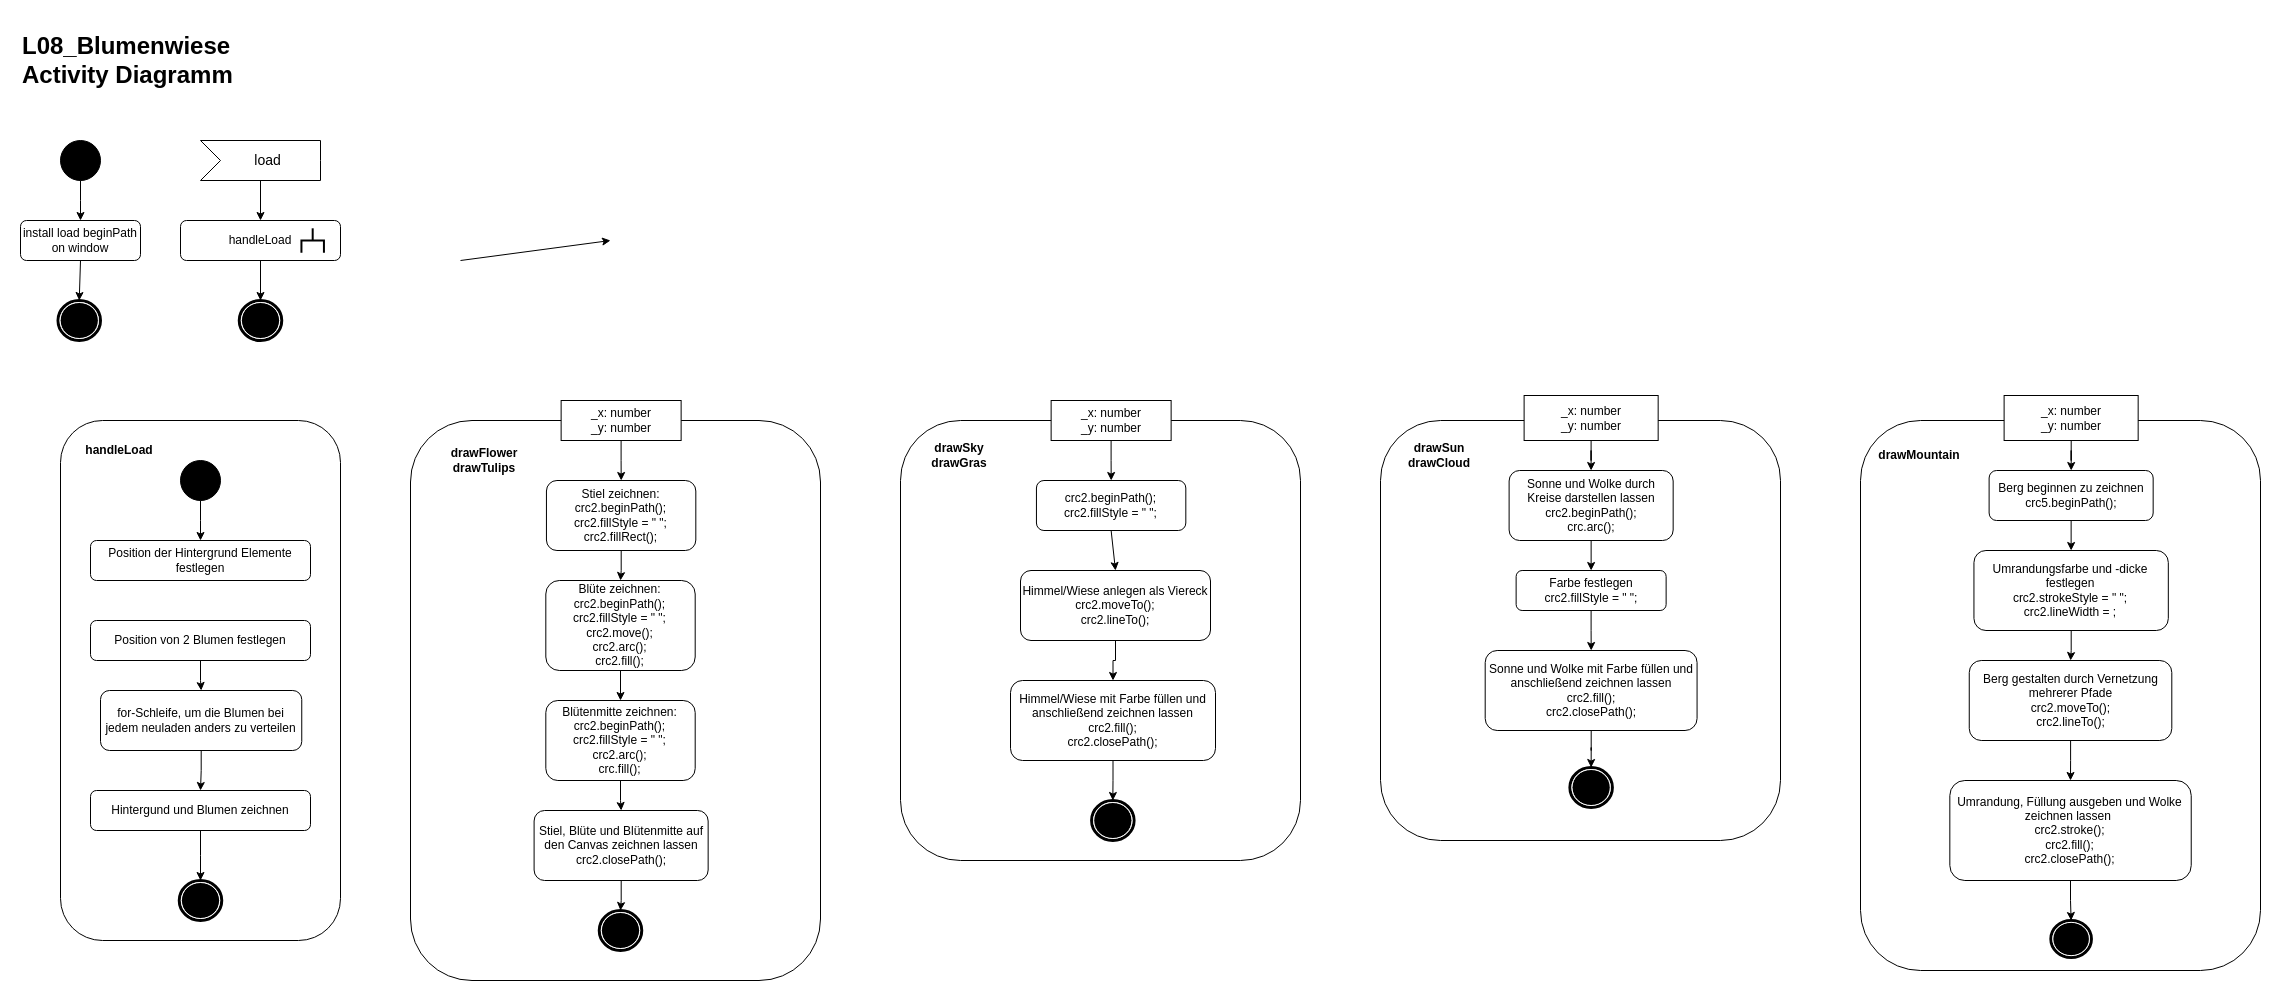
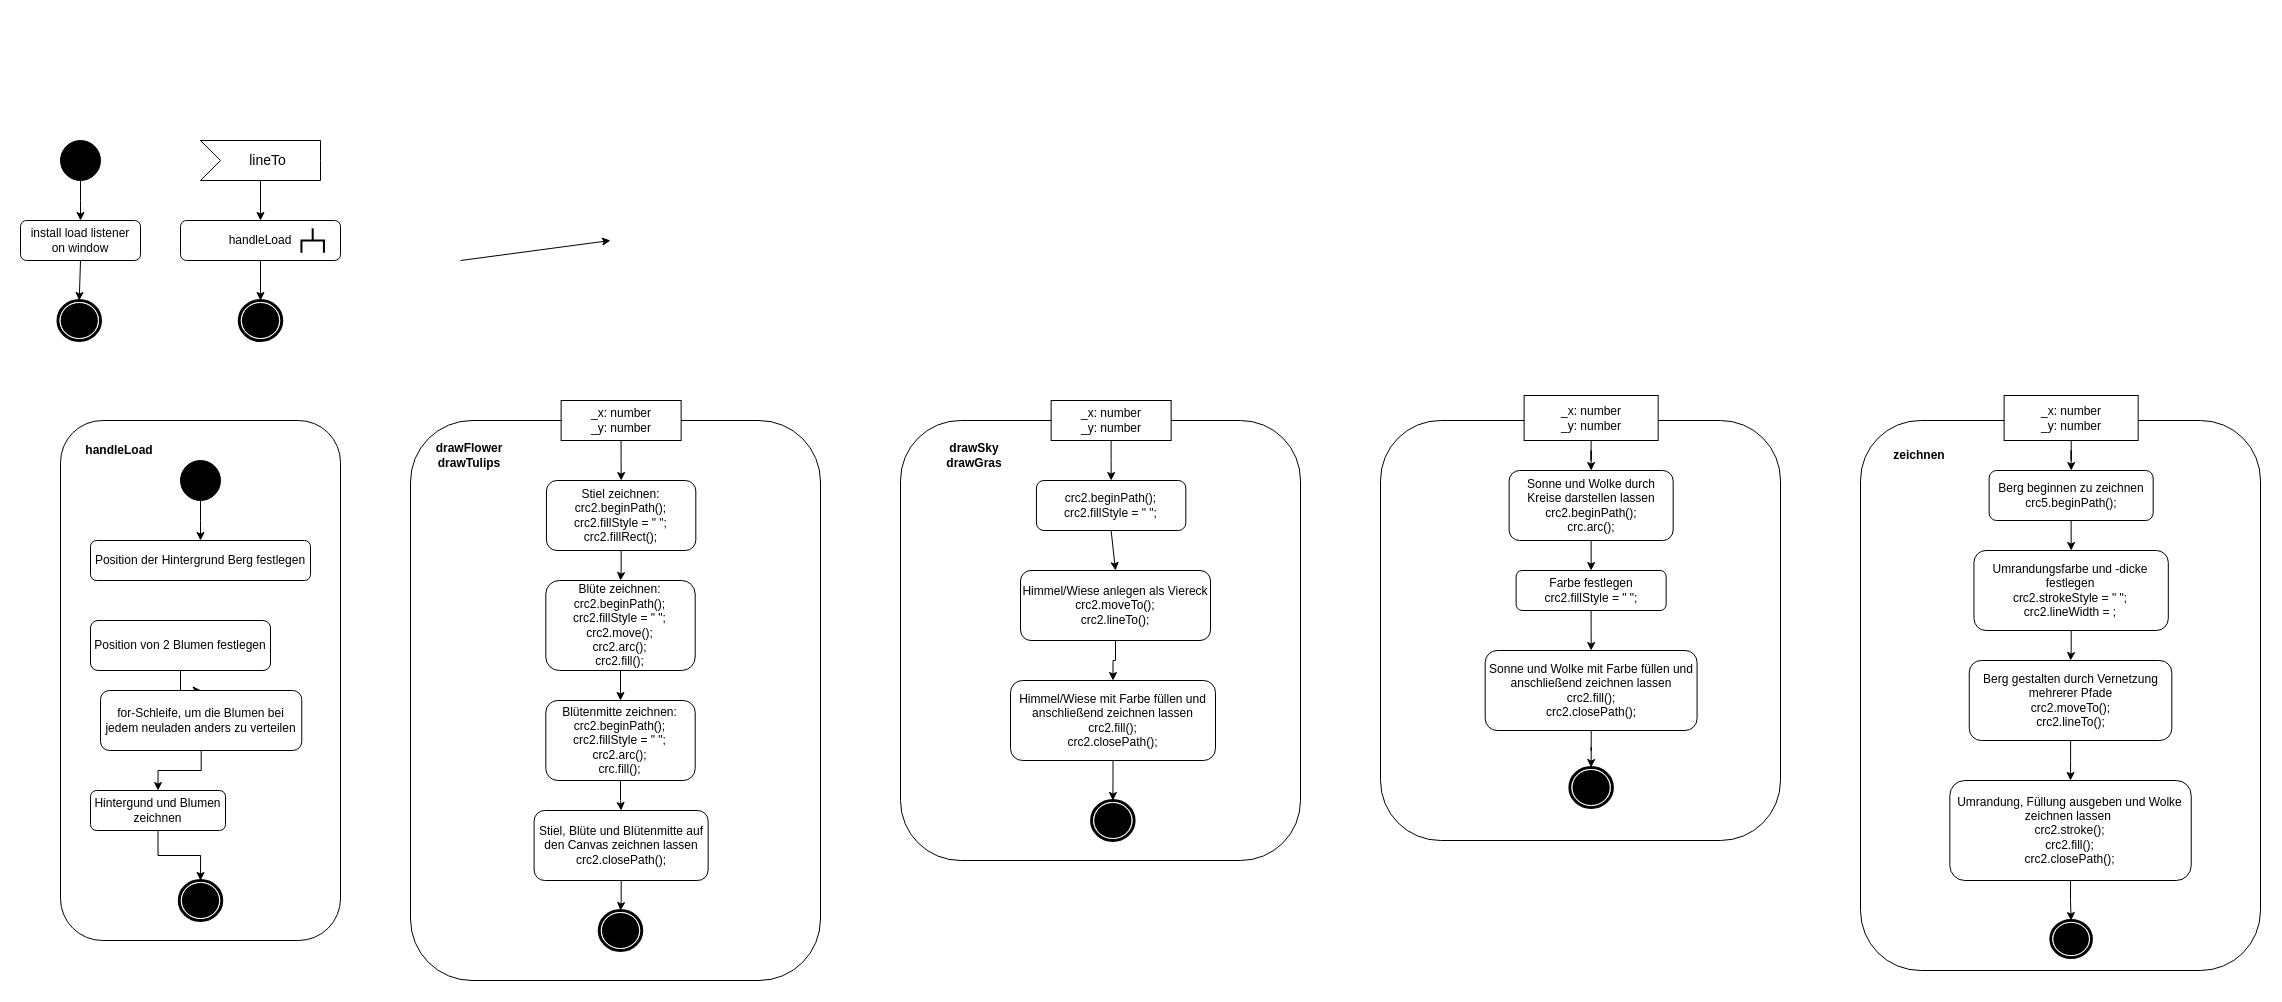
(161, 61) -> none
(268, 161) -> (268, 161)
(81, 241) -> (81, 241)
(959, 456) -> (974, 456)
(1439, 456) -> none
(1920, 456) -> (1920, 456)
(484, 461) -> (469, 456)
(201, 561) -> (201, 561)
(201, 641) -> (181, 646)
(201, 811) -> (158, 811)
